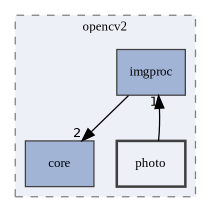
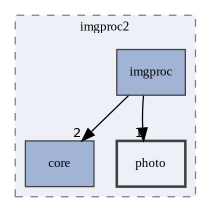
(105, 27) -> (105, 27)
(160, 125) -> (143, 112)
